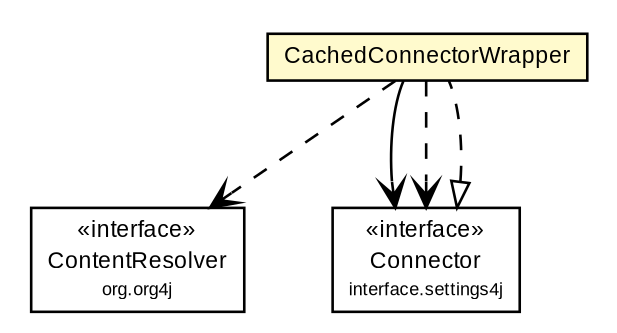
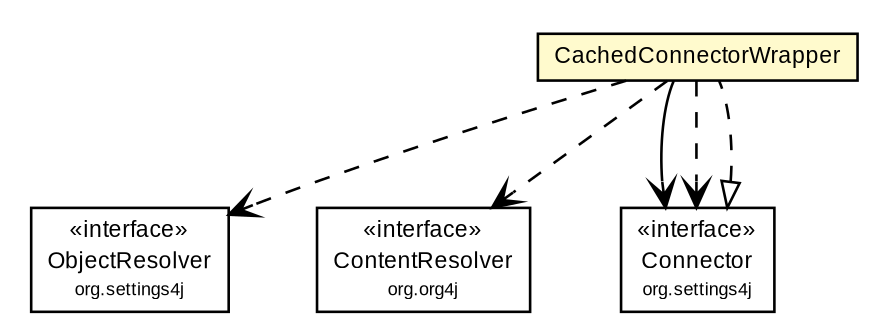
none -> (130, 260)
(426, 290) -> (698, 290)
